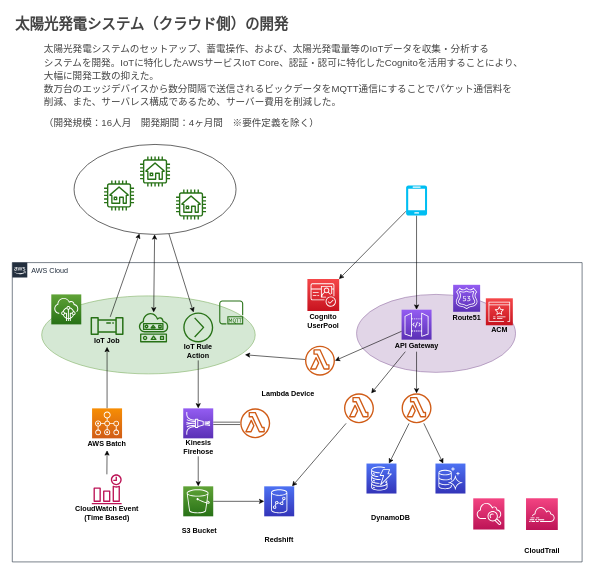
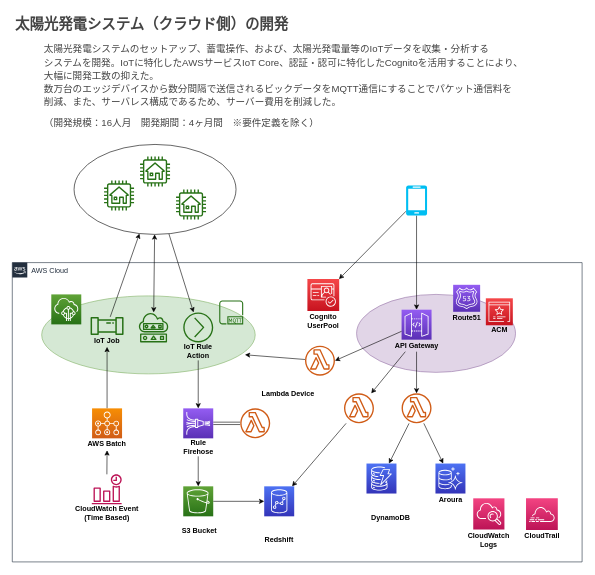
(199, 447) -> (199, 447)
none -> (451, 500)
none -> (489, 540)
(542, 551) -> (542, 536)
